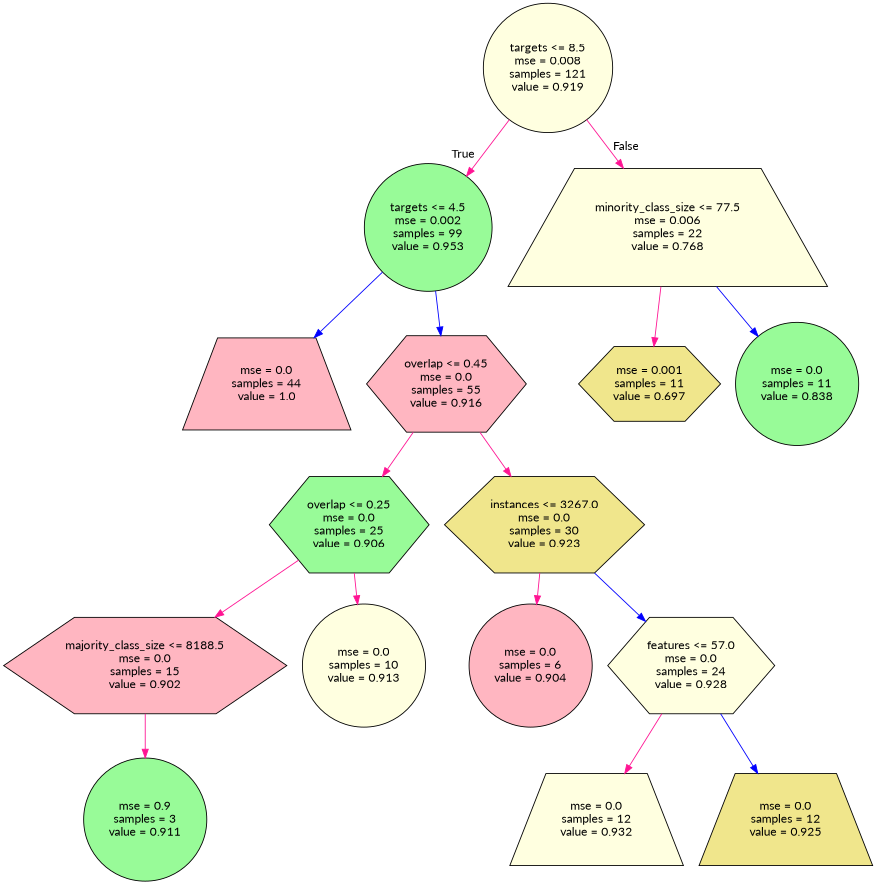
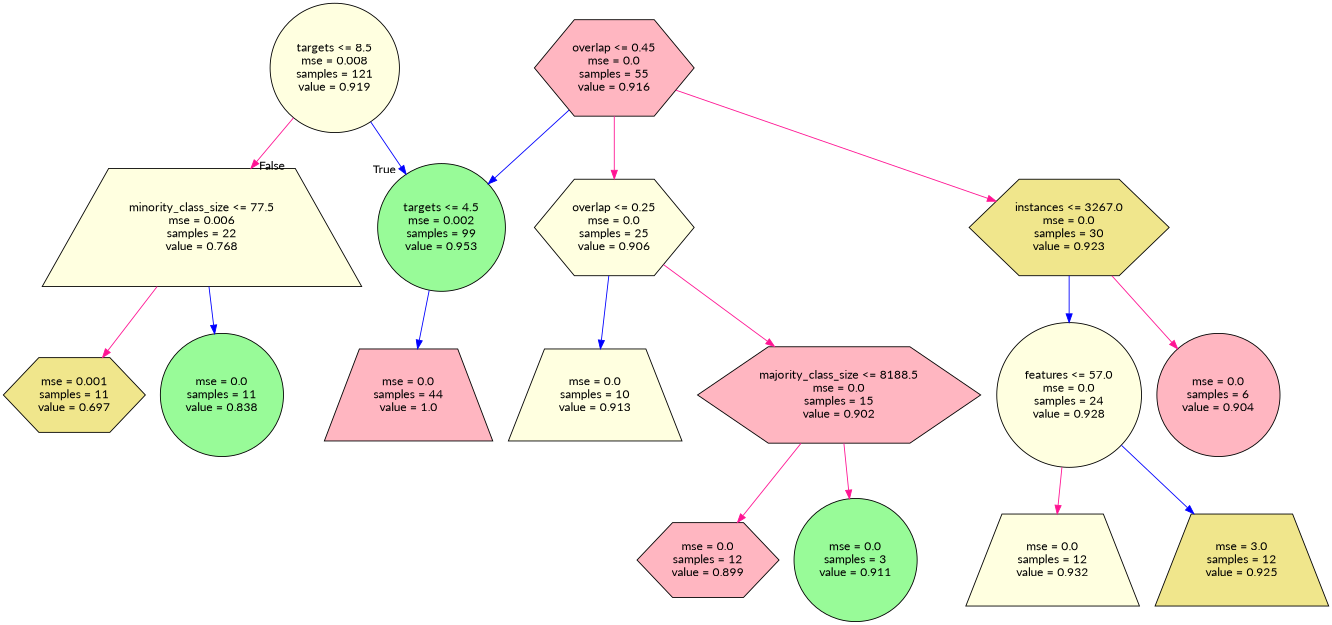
(491, 144) -> (386, 144)
(438, 309) -> (532, 144)
(349, 525) -> (614, 227)
none -> (708, 560)
(355, 584) -> (605, 308)
(364, 666) -> (595, 395)
(691, 666) -> (1069, 395)
(145, 820) -> (856, 560)
(786, 820) -> (1242, 560)
